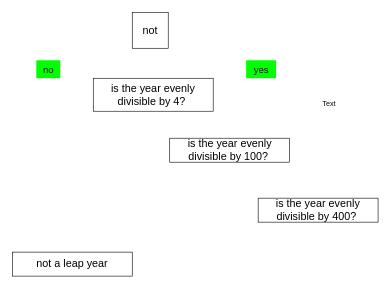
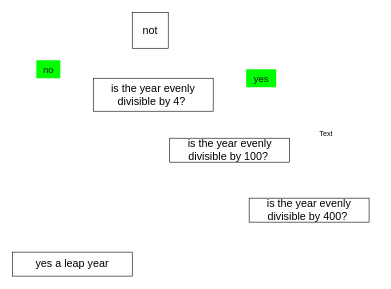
(261, 69) -> (261, 78)
(329, 104) -> (326, 134)
(318, 210) -> (309, 210)
(72, 264) -> (72, 264)
